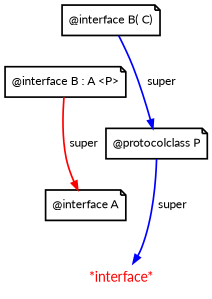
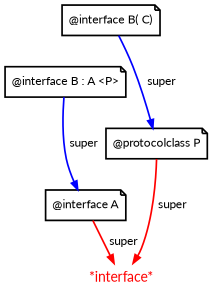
(64, 140) -> (64, 140)
(152, 209) -> (152, 209)
none -> (102, 238)
